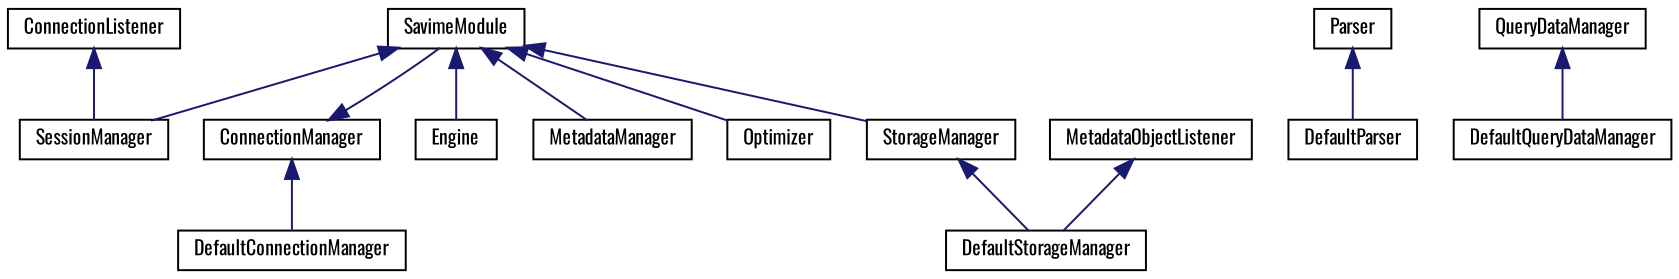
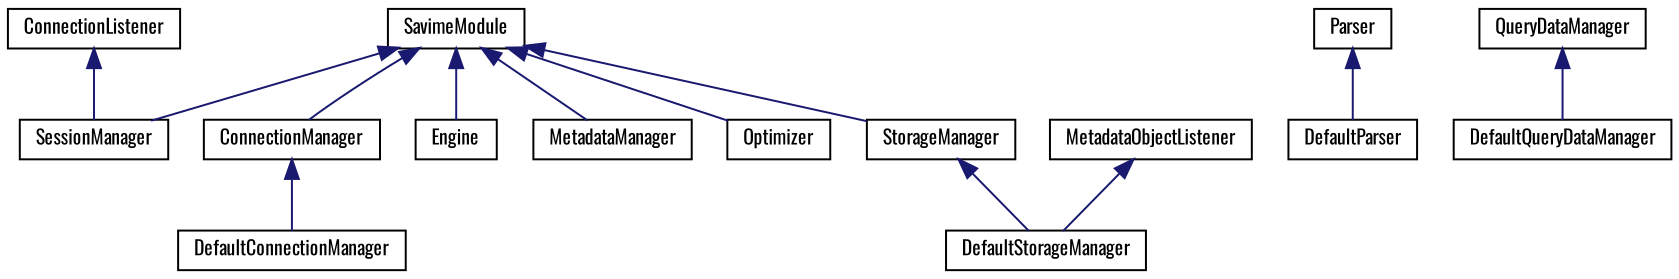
(394, 80) -> (355, 88)
